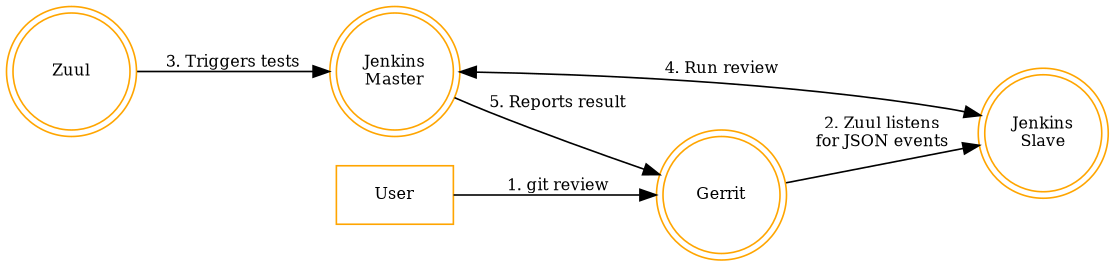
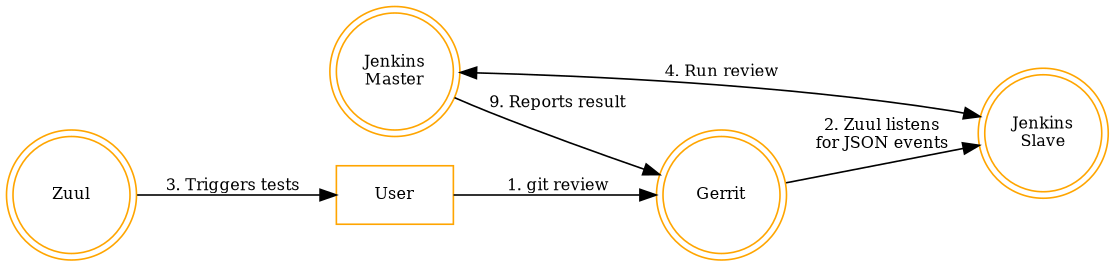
(225, 72) -> (229, 195)
(558, 103) -> (558, 103)
